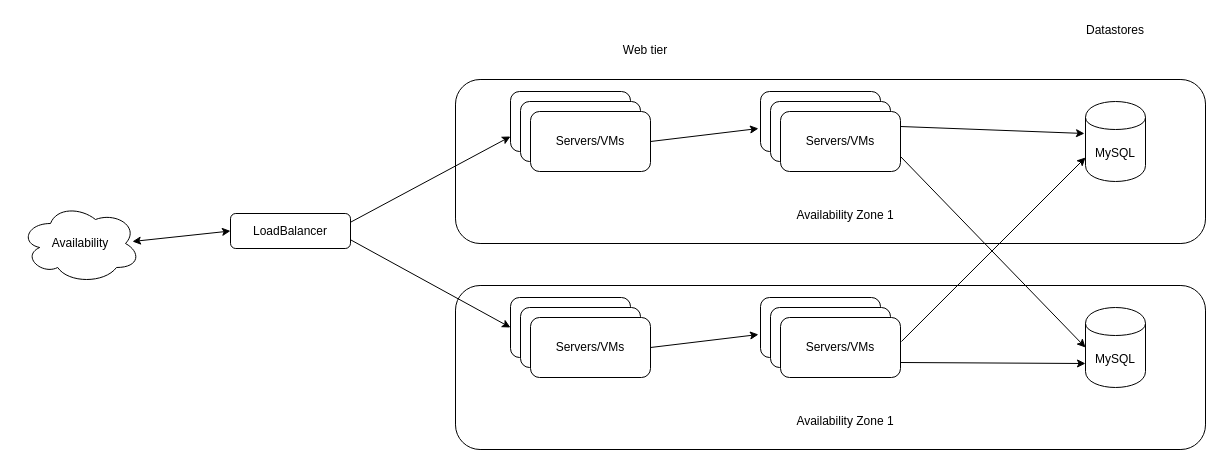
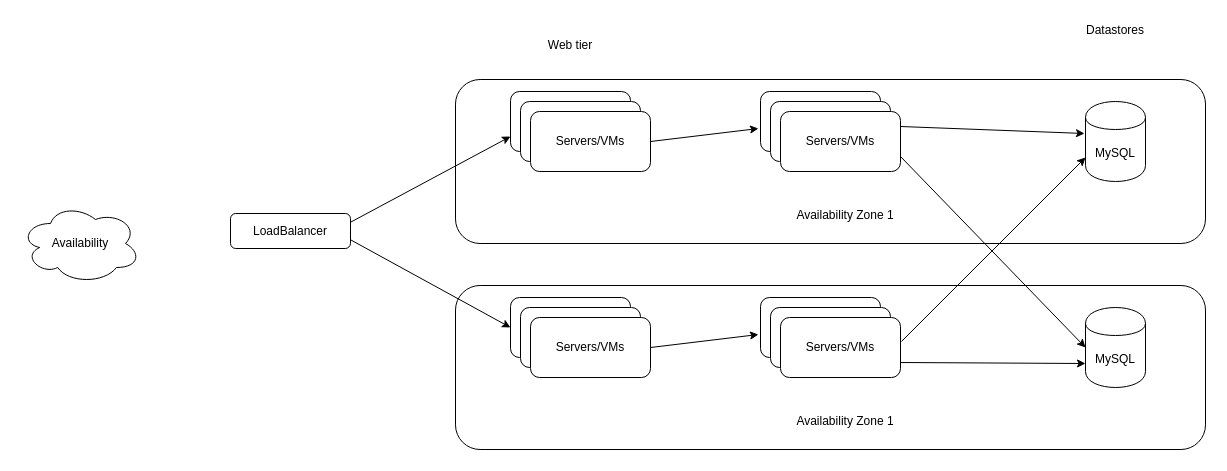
(646, 51) -> (571, 46)
(181, 236) -> none
